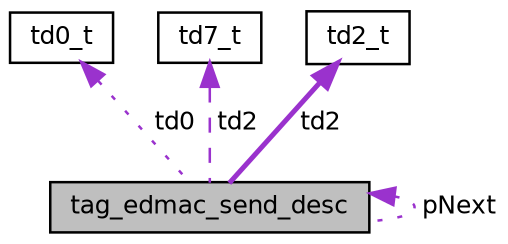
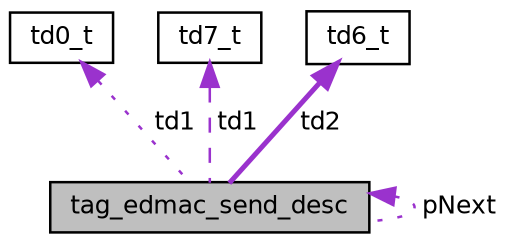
(358, 38) -> (358, 38)
(171, 123) -> (171, 123)
(234, 123) -> (234, 123)
